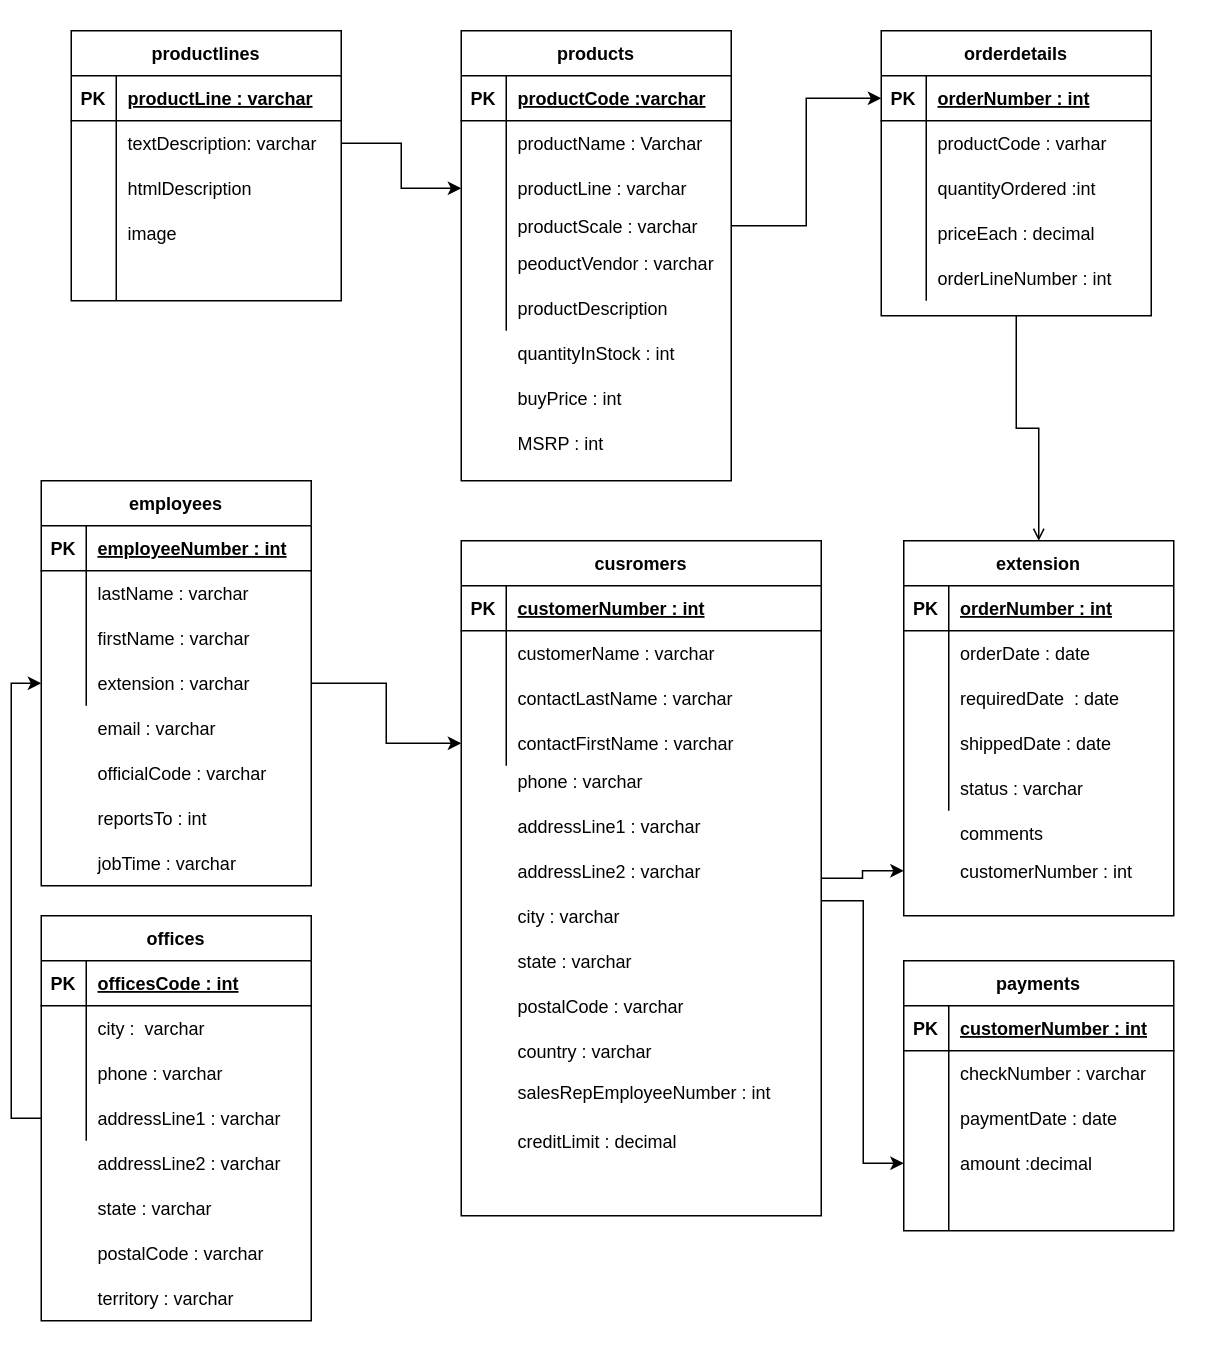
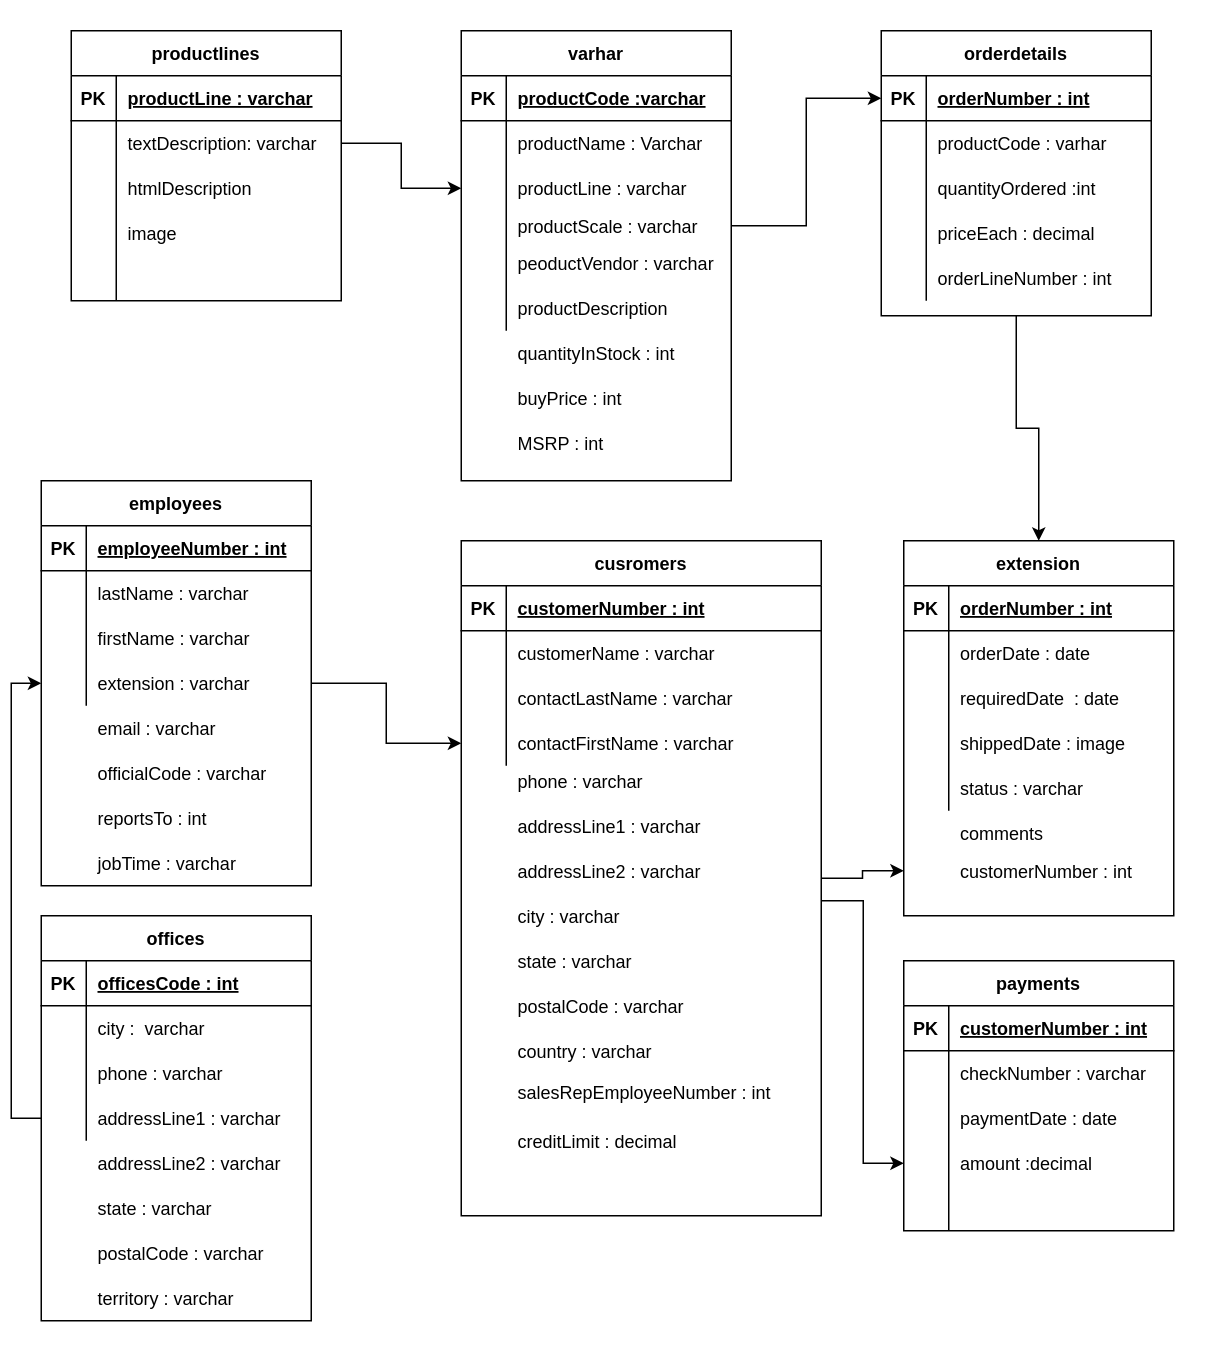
(596, 54) -> (596, 54)
(1039, 531) -> (1039, 529)
(1041, 744) -> (1044, 744)
